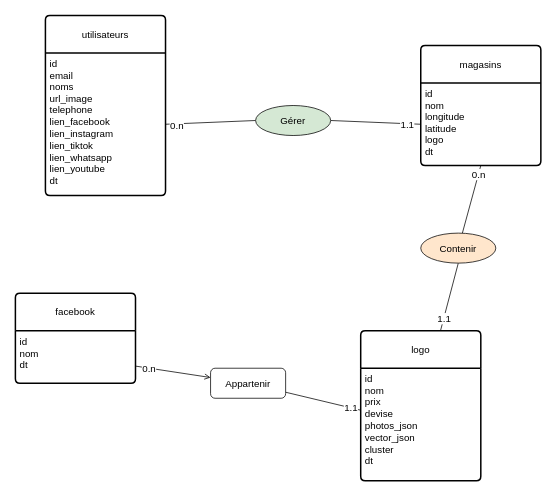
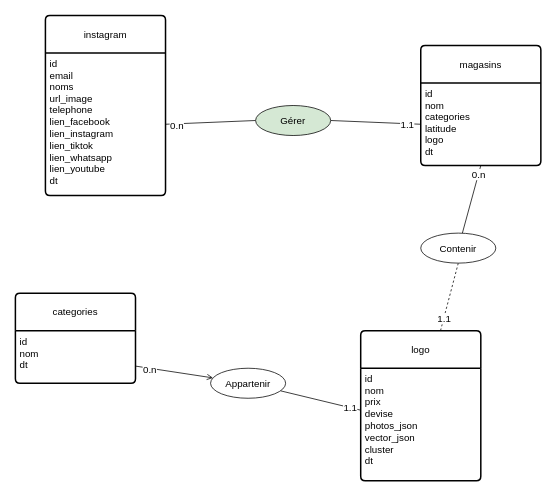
(105, 34) -> (105, 34)
(447, 123) -> (451, 123)
(458, 248) -> (458, 248)
(451, 287) -> (451, 287)
(75, 312) -> (75, 312)
(248, 383) -> (248, 383)
